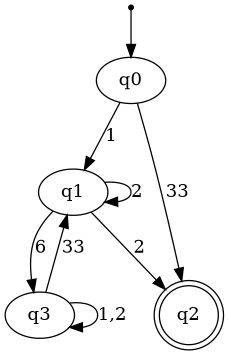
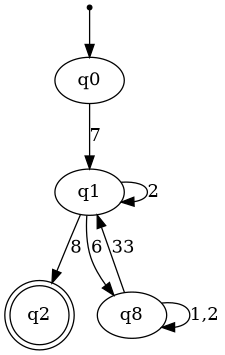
(112, 136) -> (96, 136)
(160, 185) -> none
(140, 248) -> (77, 248)
(40, 315) -> (132, 315)
